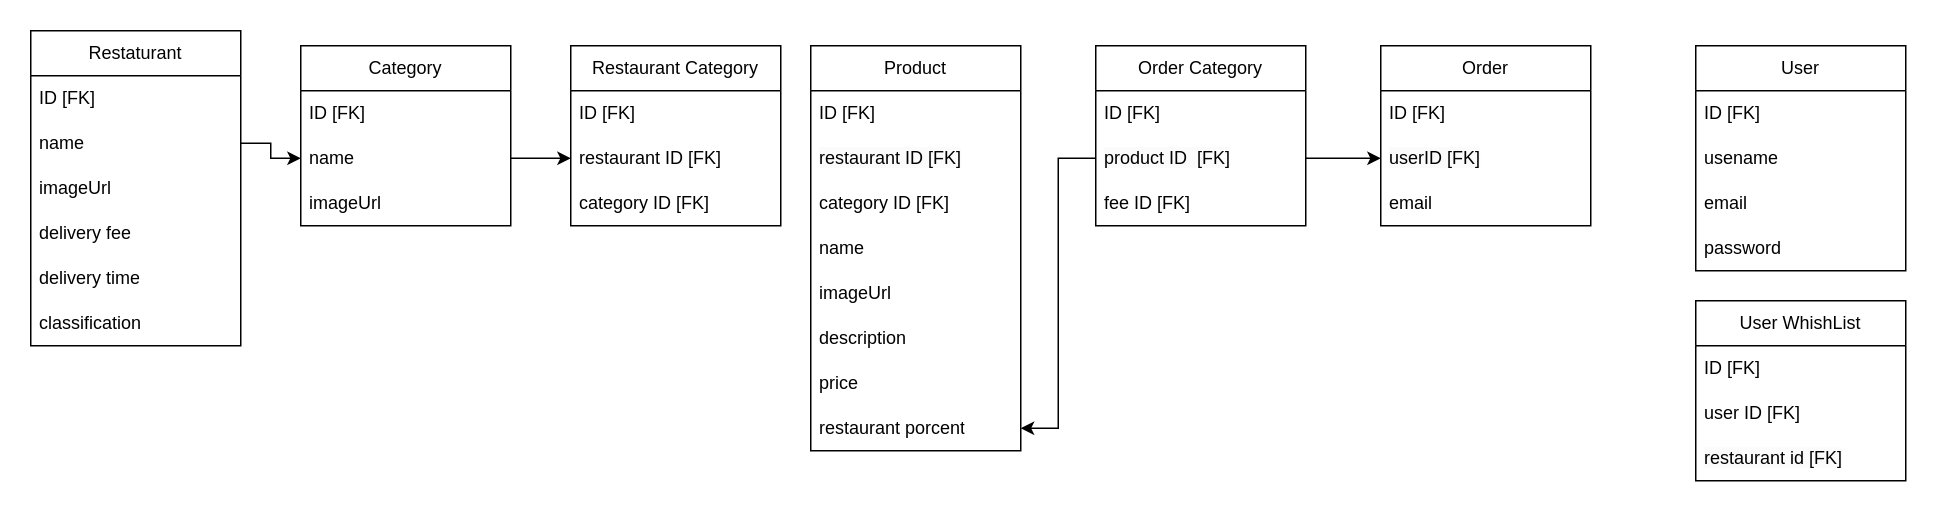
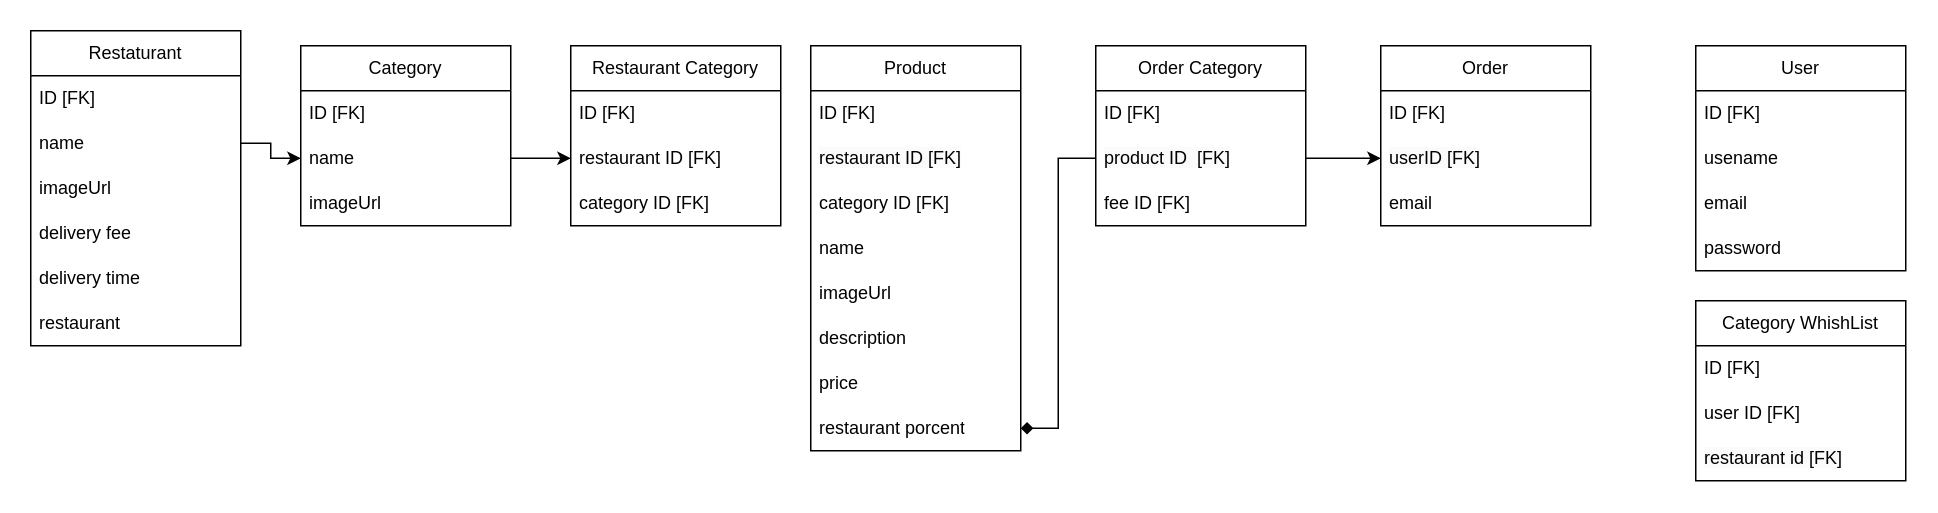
(101, 323) -> (90, 323)
(1801, 323) -> (1801, 323)
(1032, 428) -> (1033, 428)
